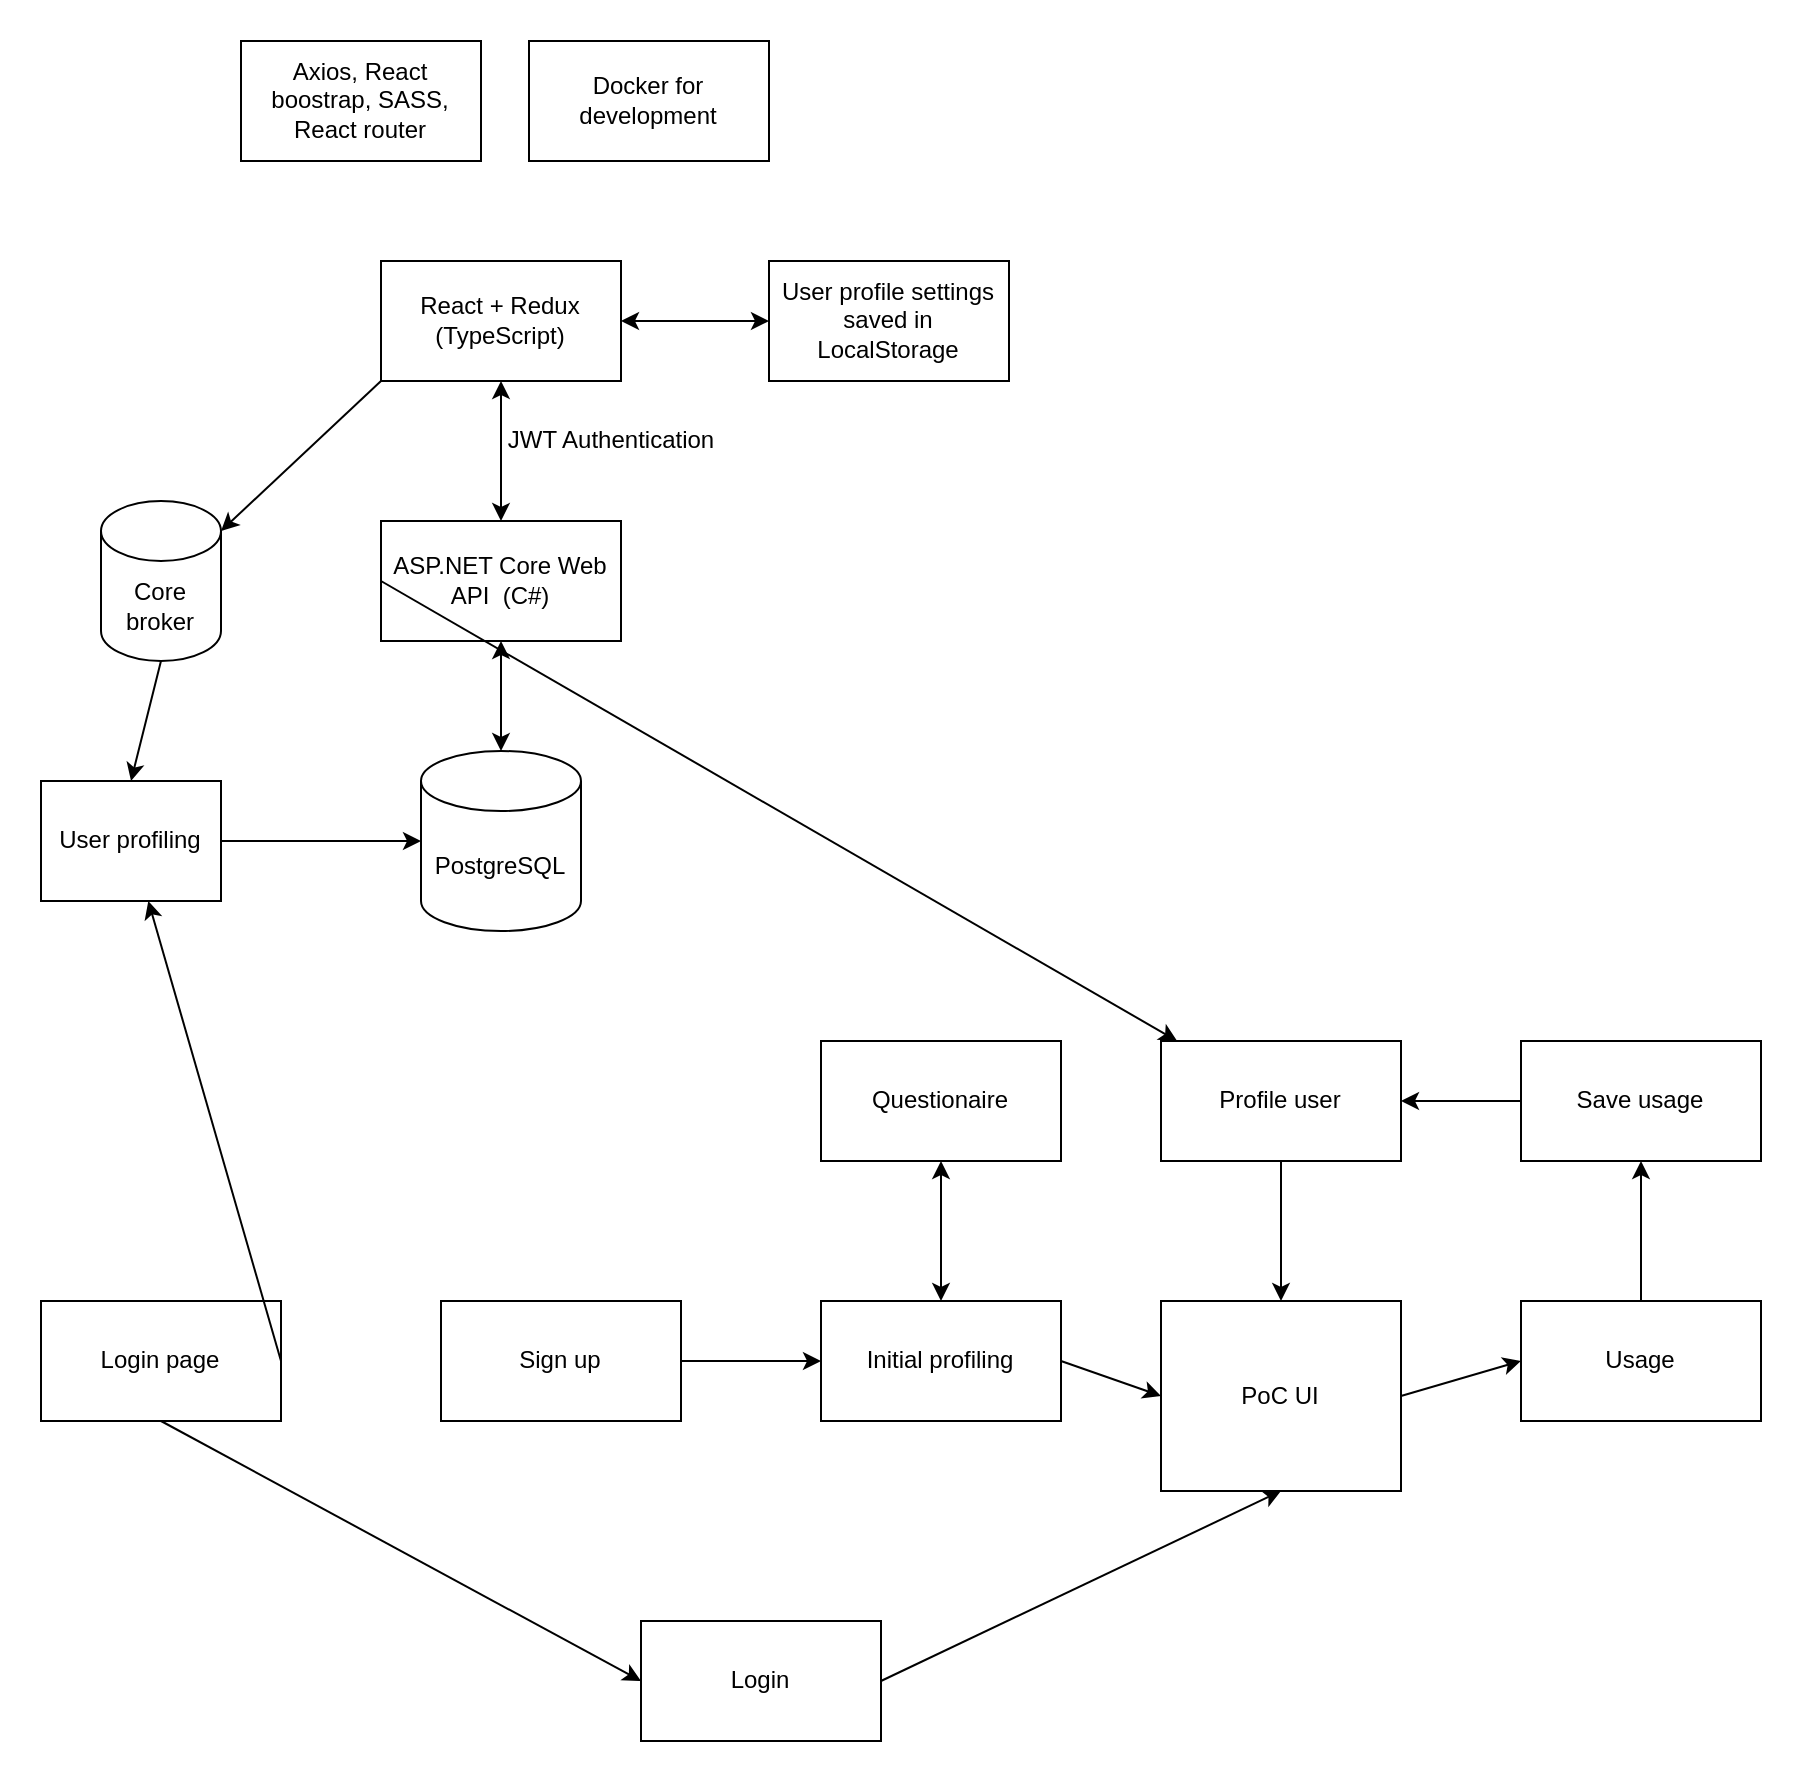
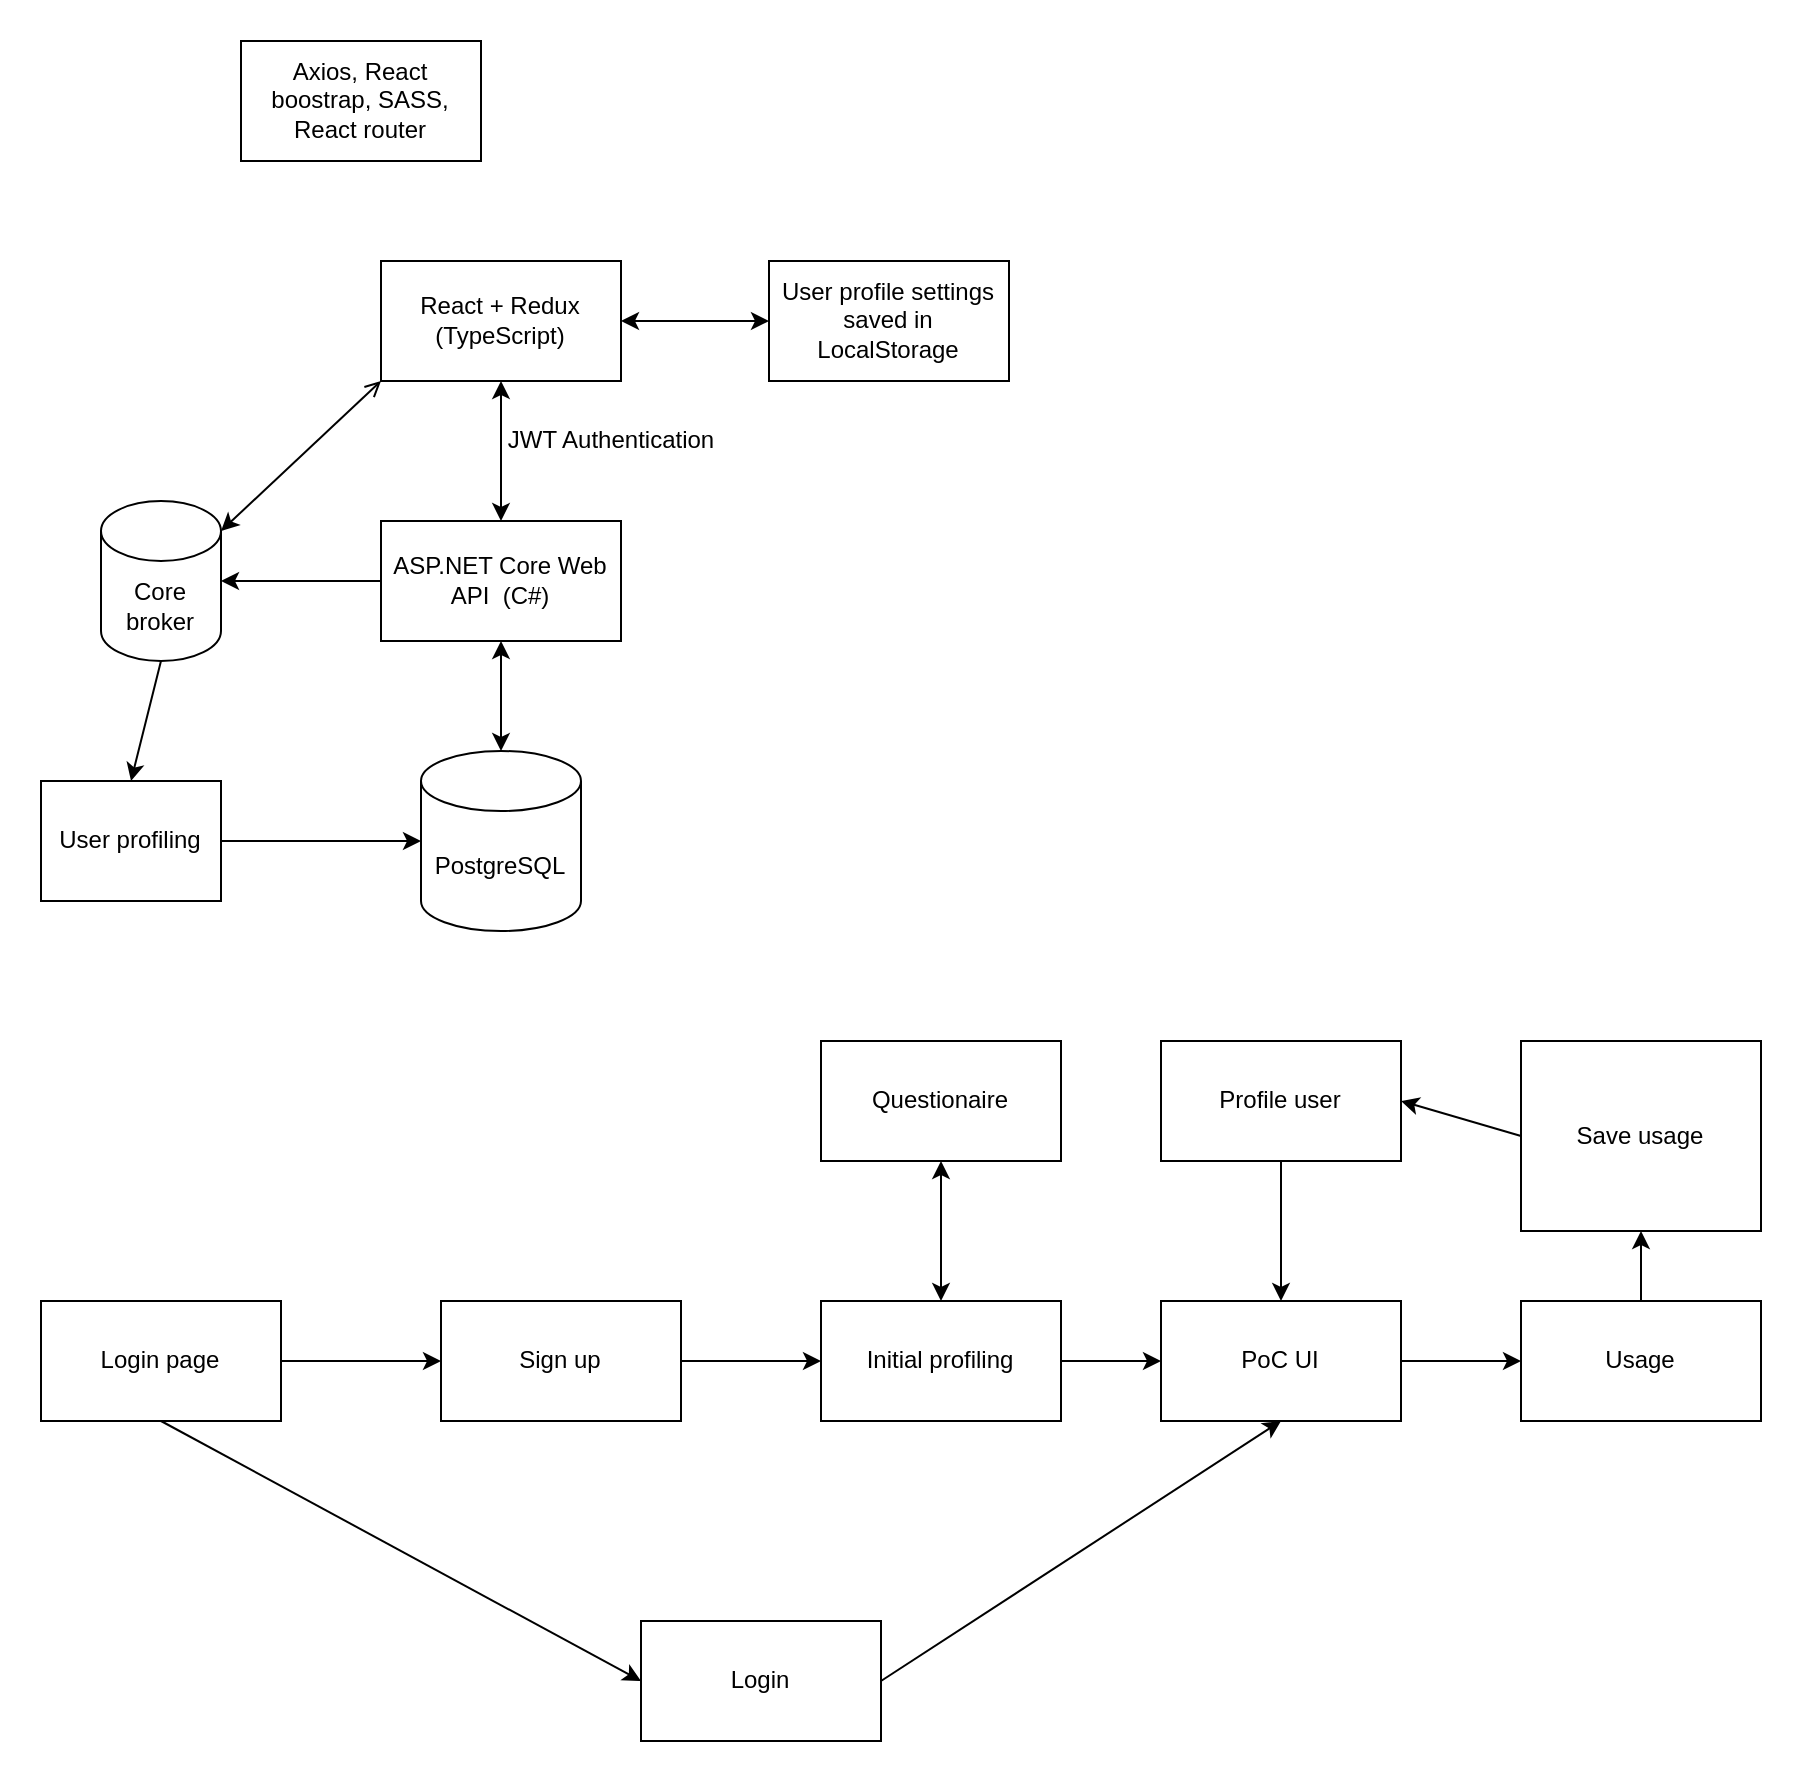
(649, 101) -> none
(377, 385) -> (375, 387)
(774, 808) -> (308, 581)
(1641, 1101) -> (1641, 1136)
(216, 1137) -> (354, 1361)
(1281, 1396) -> (1281, 1361)
